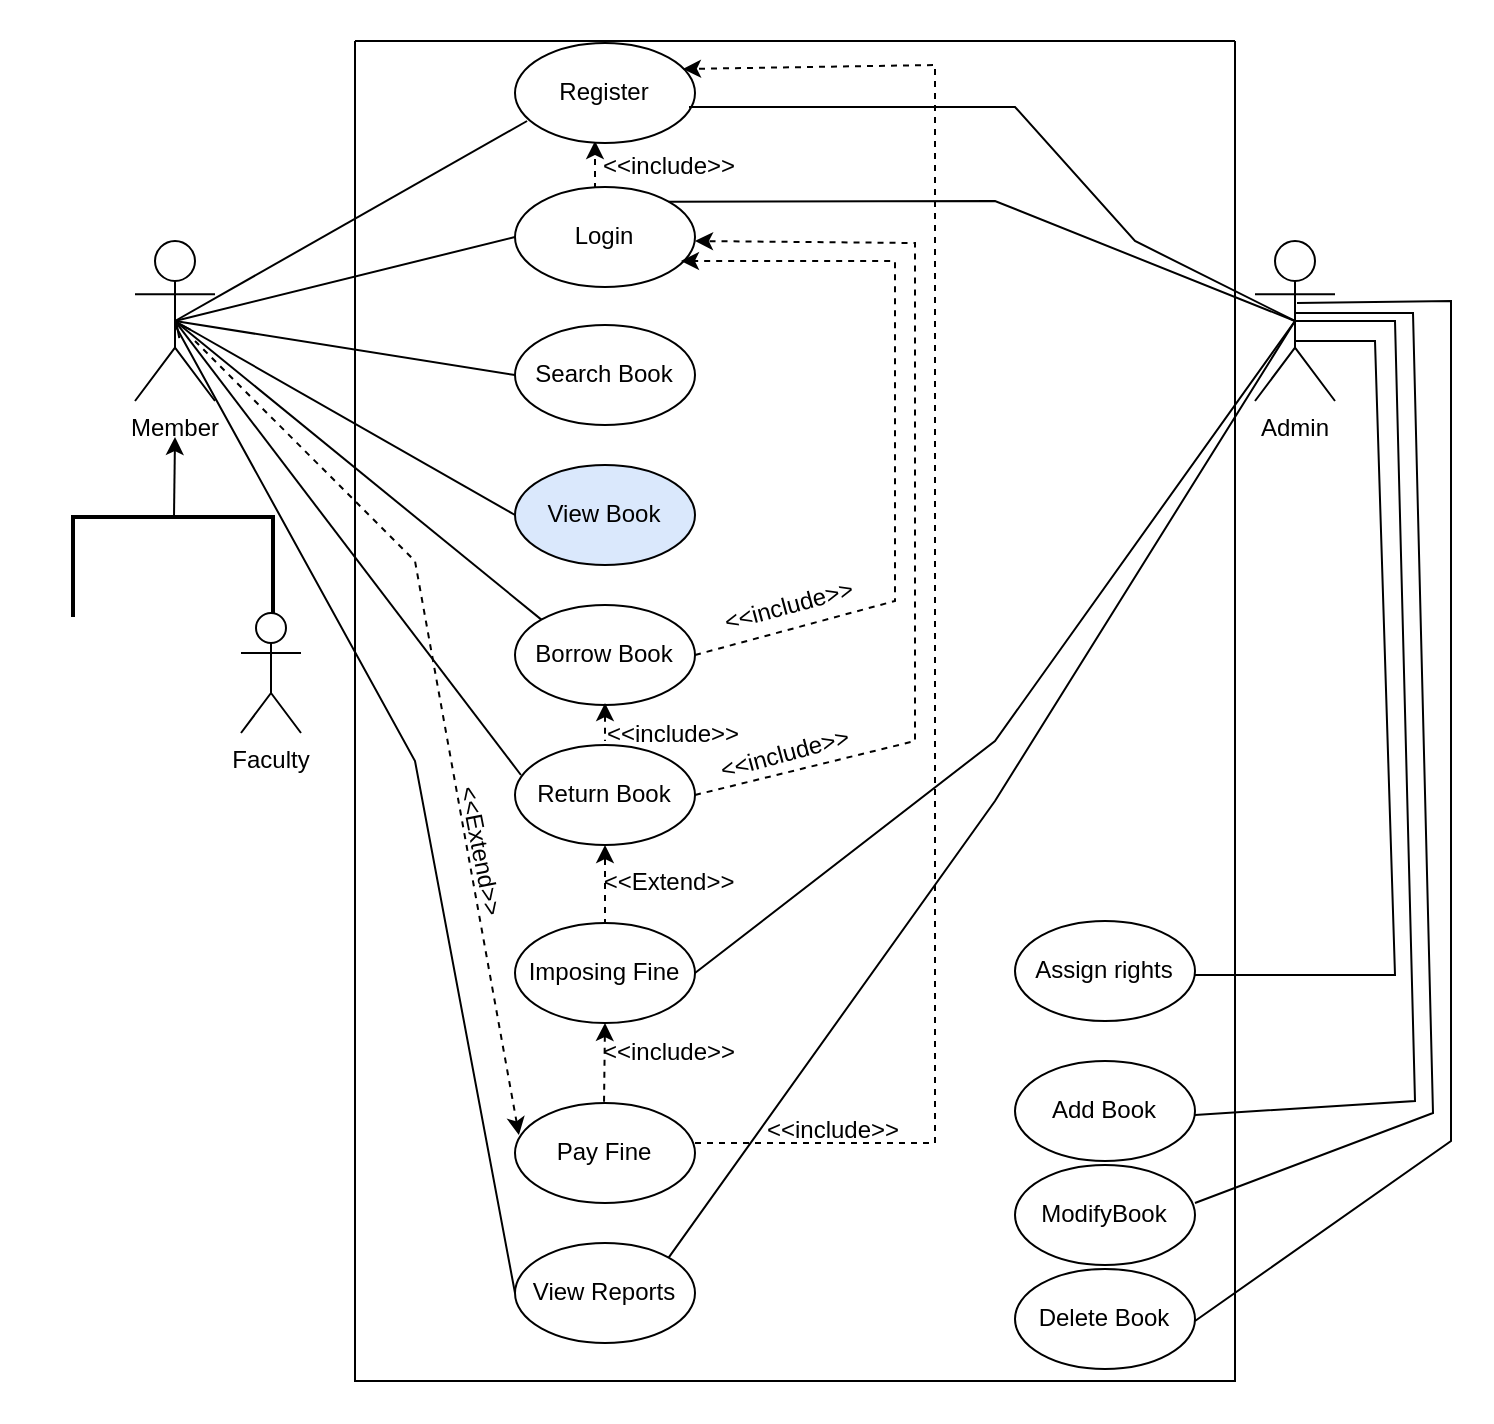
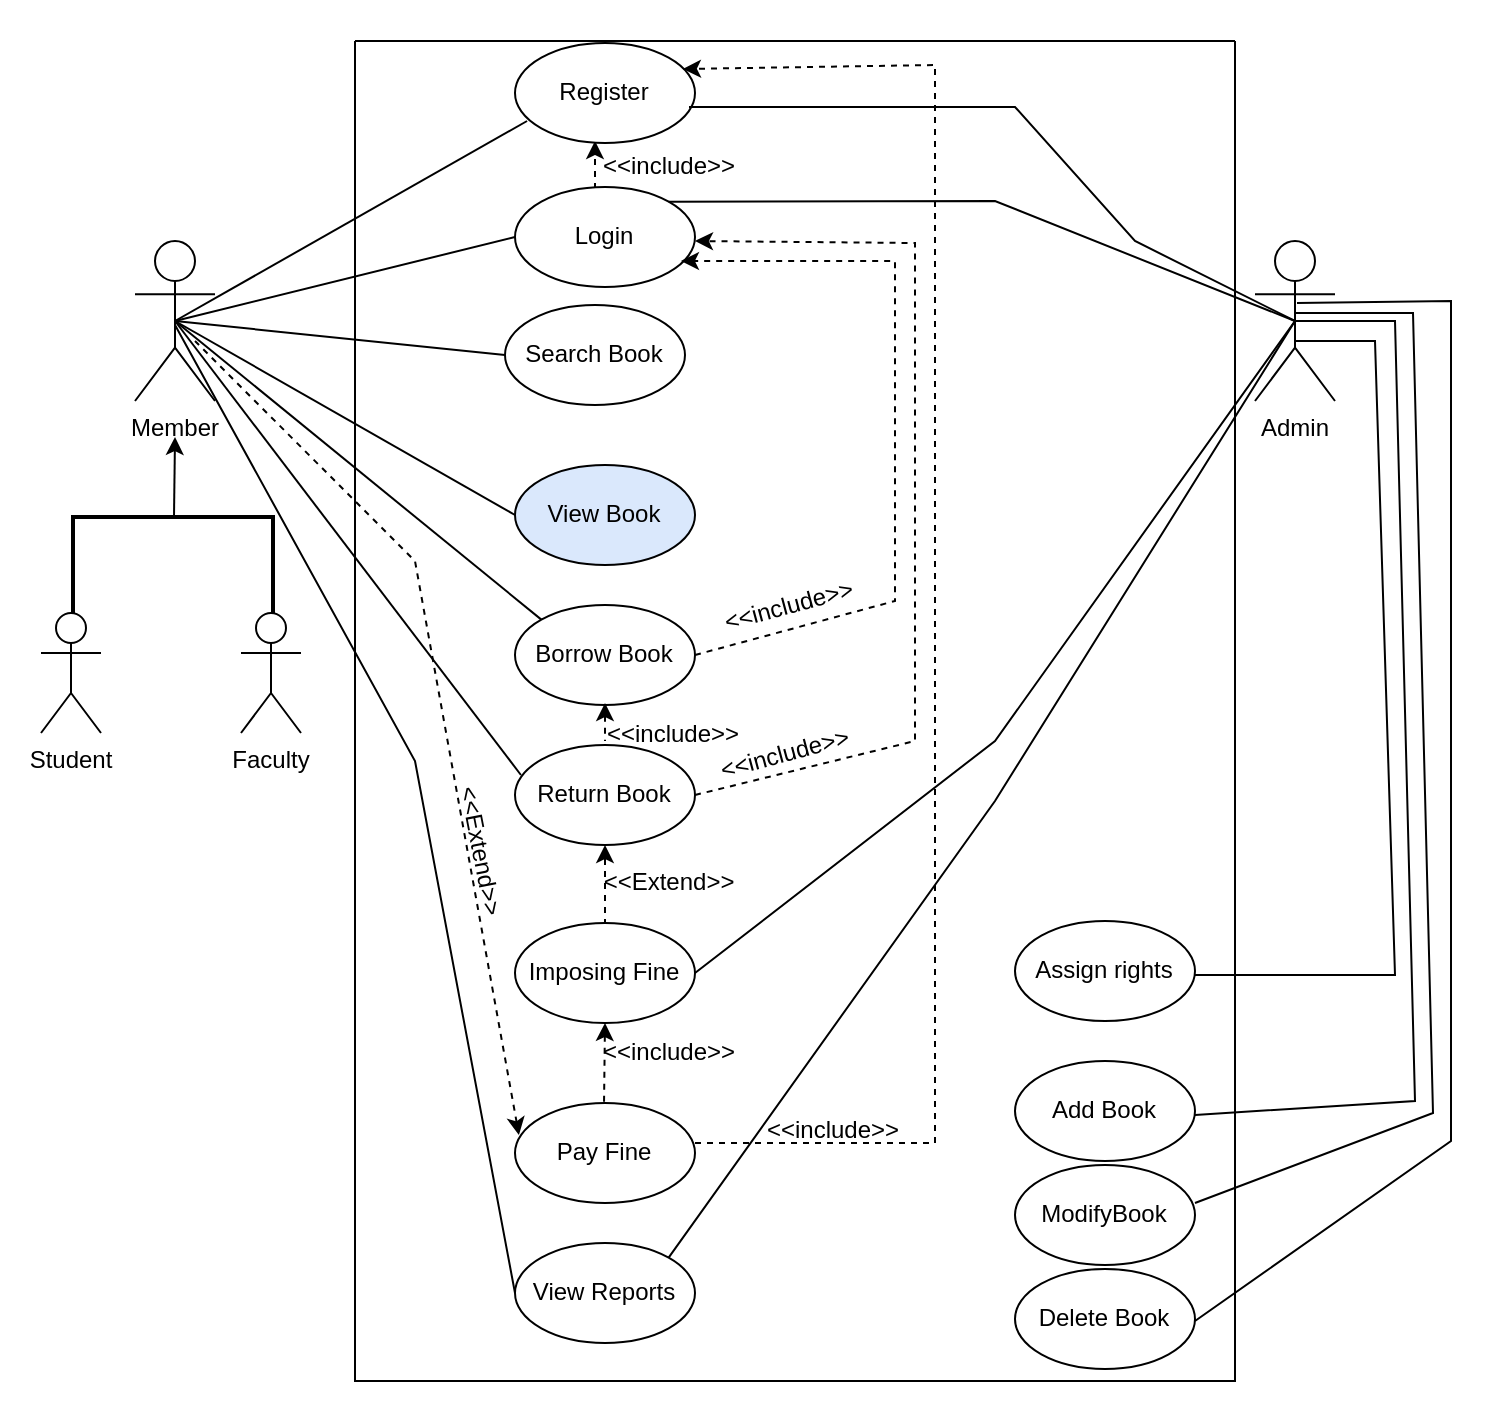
(201, 356) -> (203, 358)
(605, 375) -> (595, 355)
none -> (71, 673)
